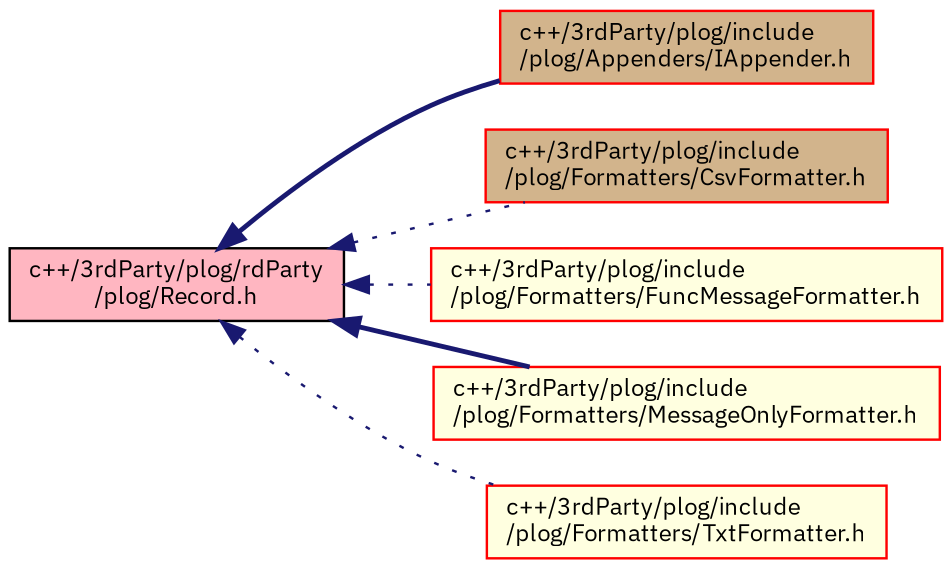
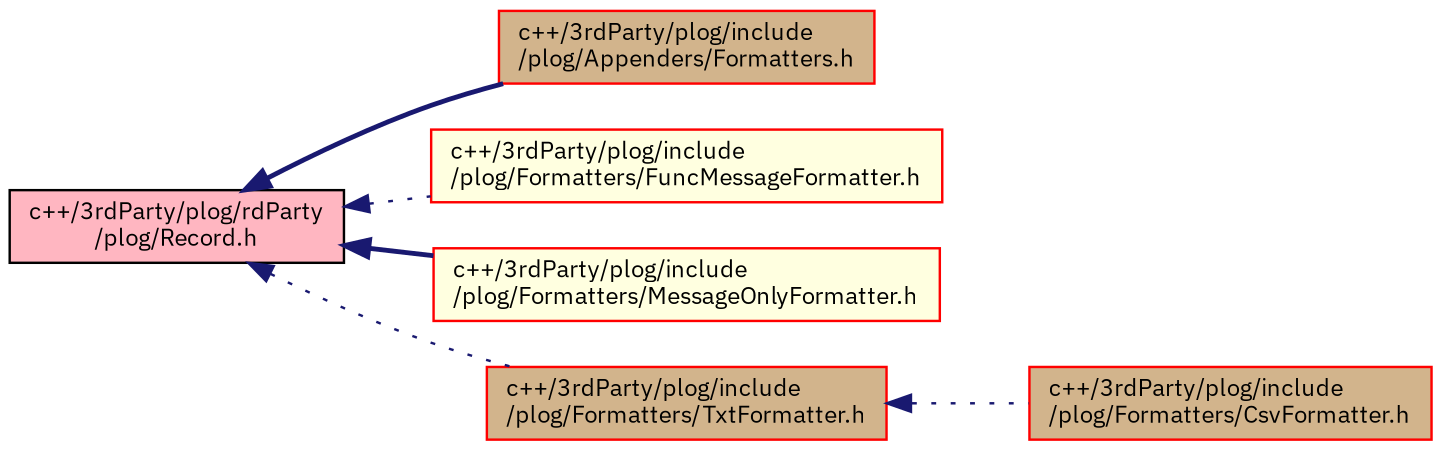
(687, 47) -> (687, 47)
(439, 222) -> (970, 403)
(687, 522) -> (687, 403)
